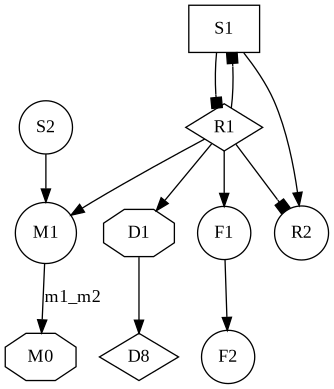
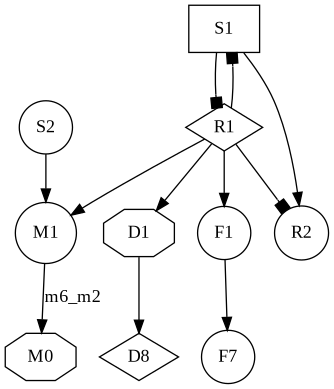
(73, 297) -> (73, 297)
(228, 357) -> (228, 357)
